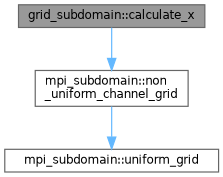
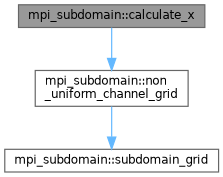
(112, 16) -> (112, 16)
(112, 161) -> (112, 161)
